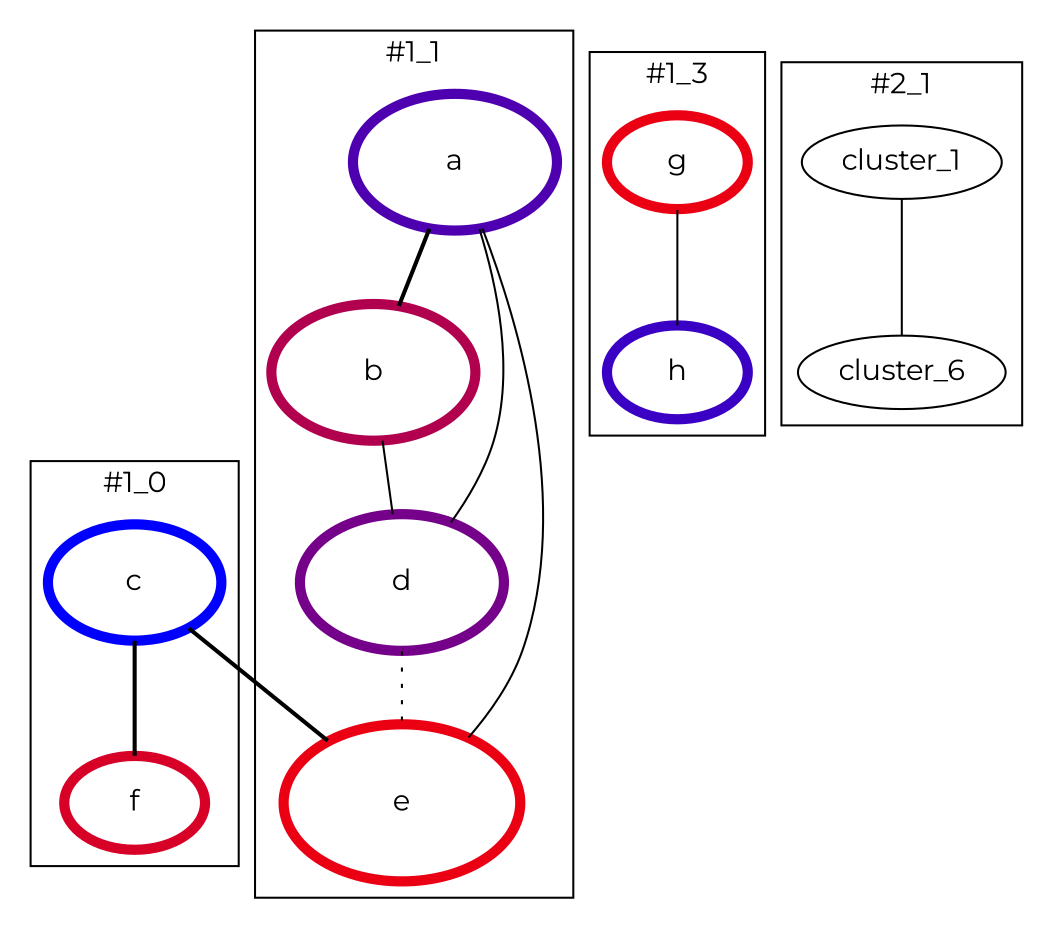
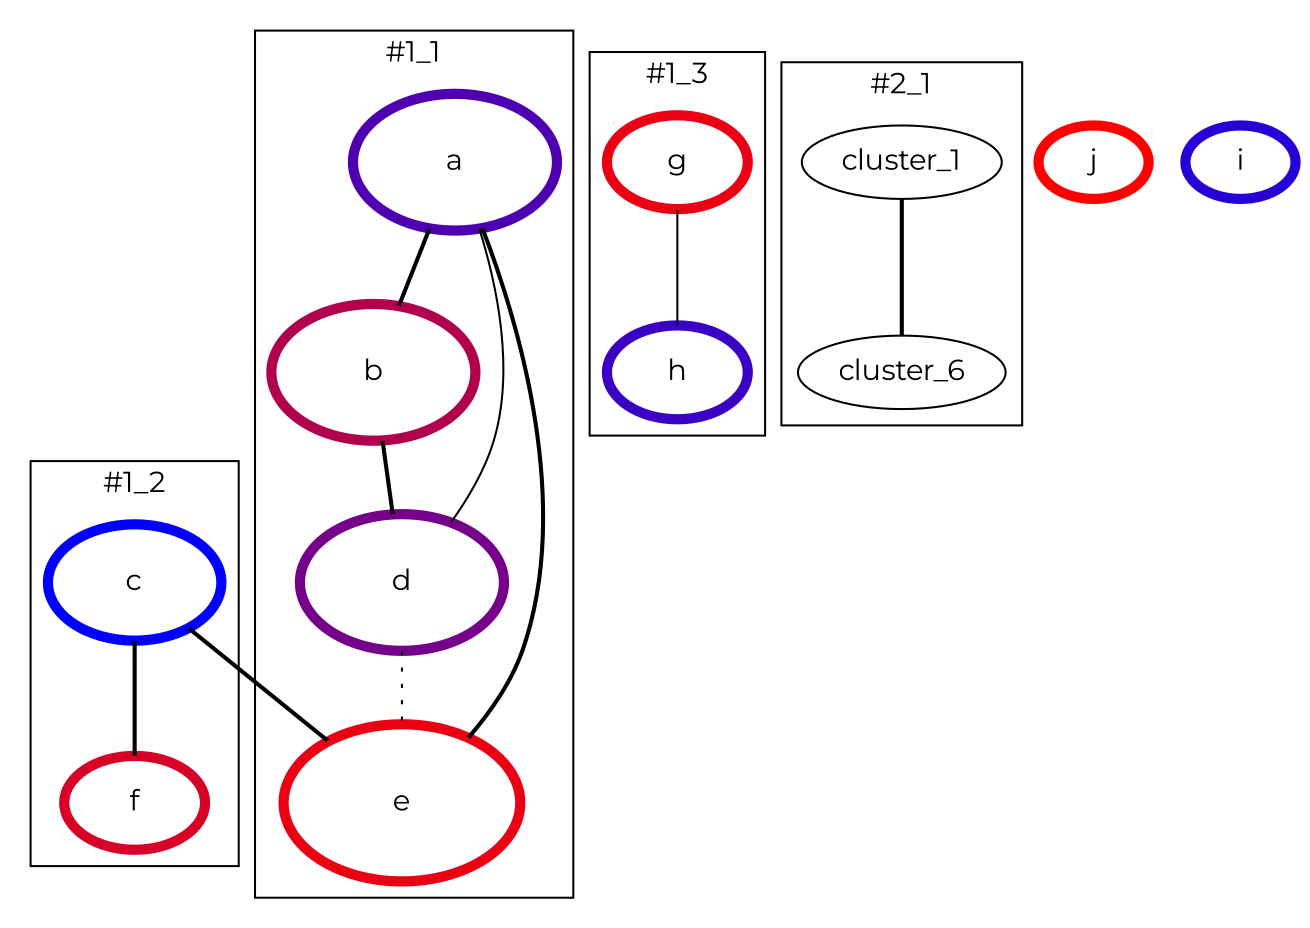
none -> (1094, 162)
none -> (1240, 162)
(902, 267) -> (902, 267)
(388, 477) -> (388, 477)
(135, 485) -> (135, 485)
(542, 488) -> (542, 488)
